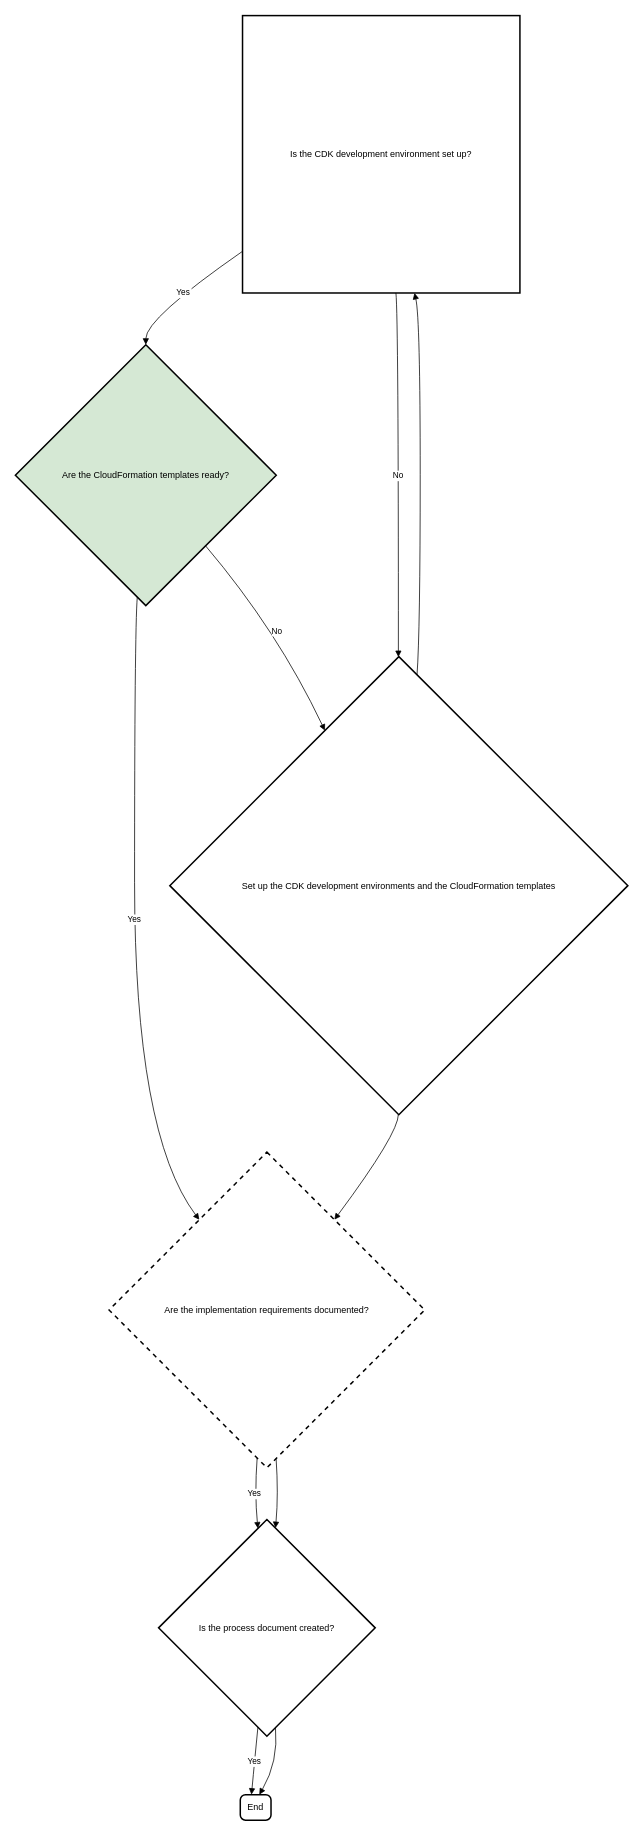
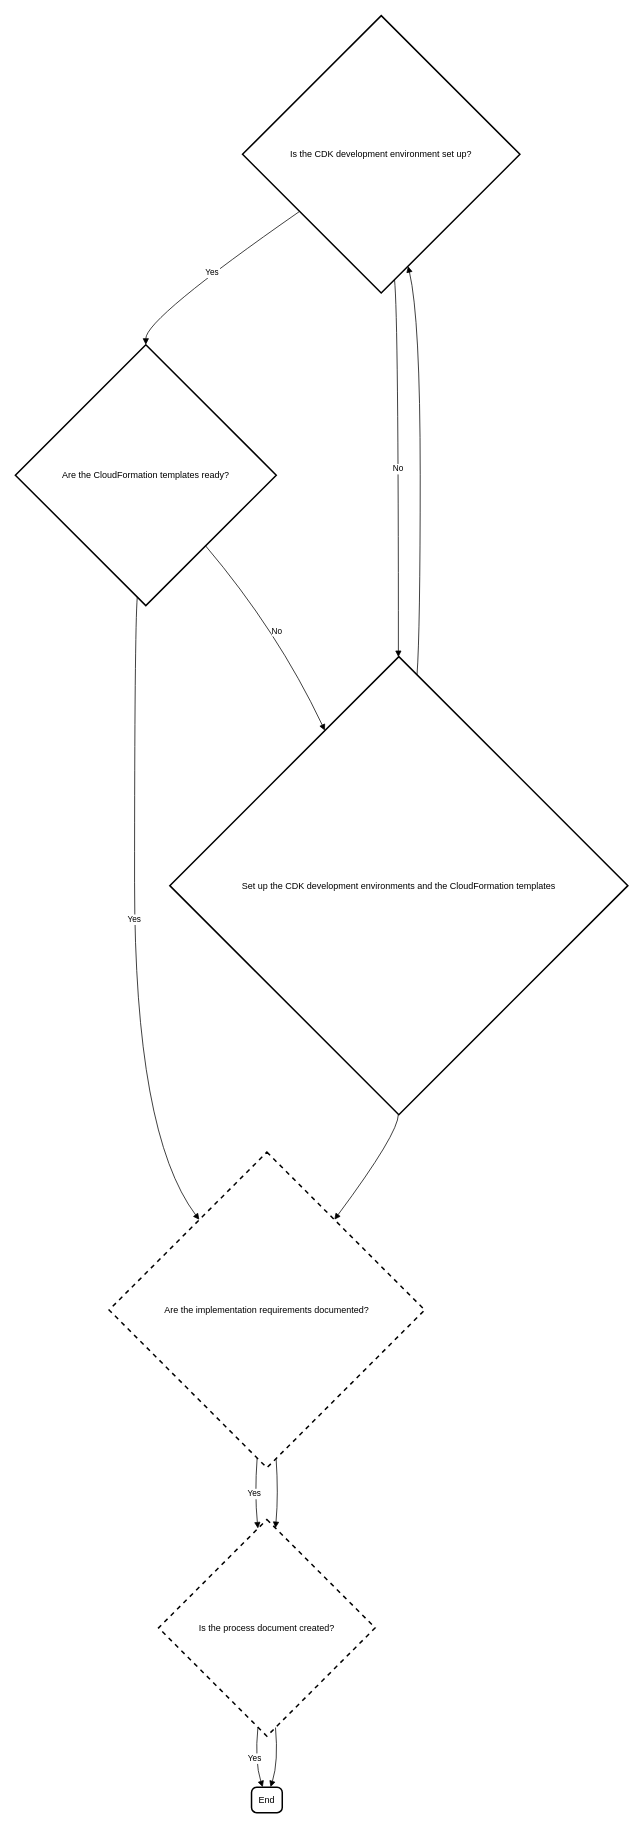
(381, 154) -> (381, 154)
(146, 475) -> (146, 475)
(267, 1628) -> (267, 1628)
(256, 1808) -> (267, 1800)
